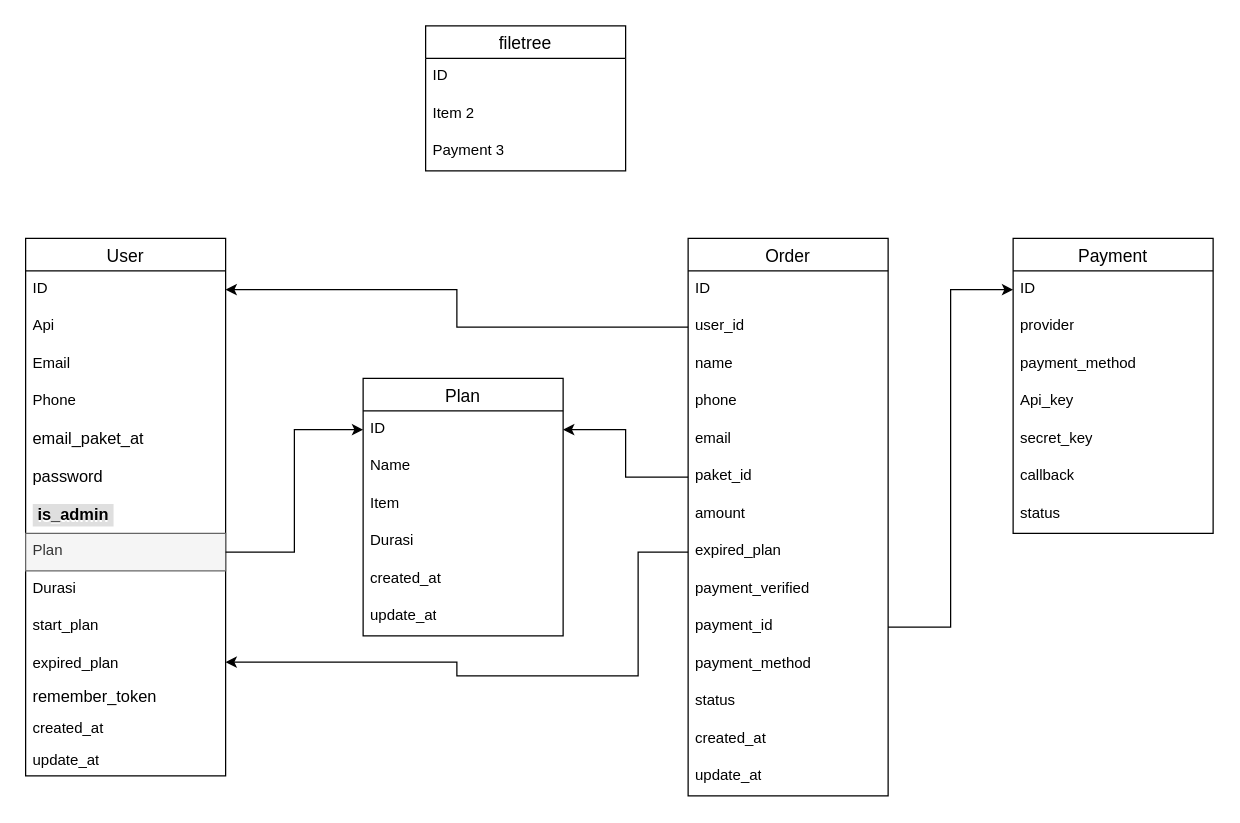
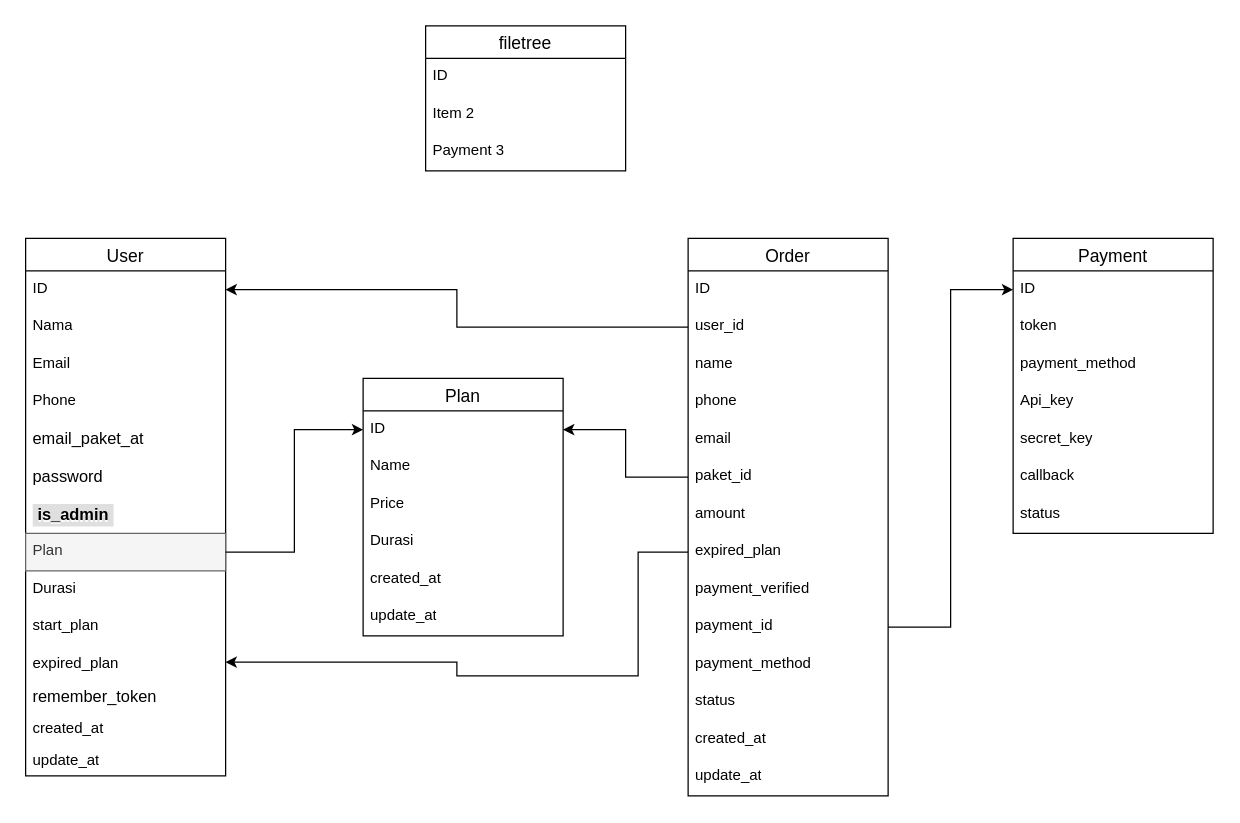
(44, 326) -> (50, 326)
(1052, 326) -> (1042, 326)
(387, 503) -> (390, 503)
